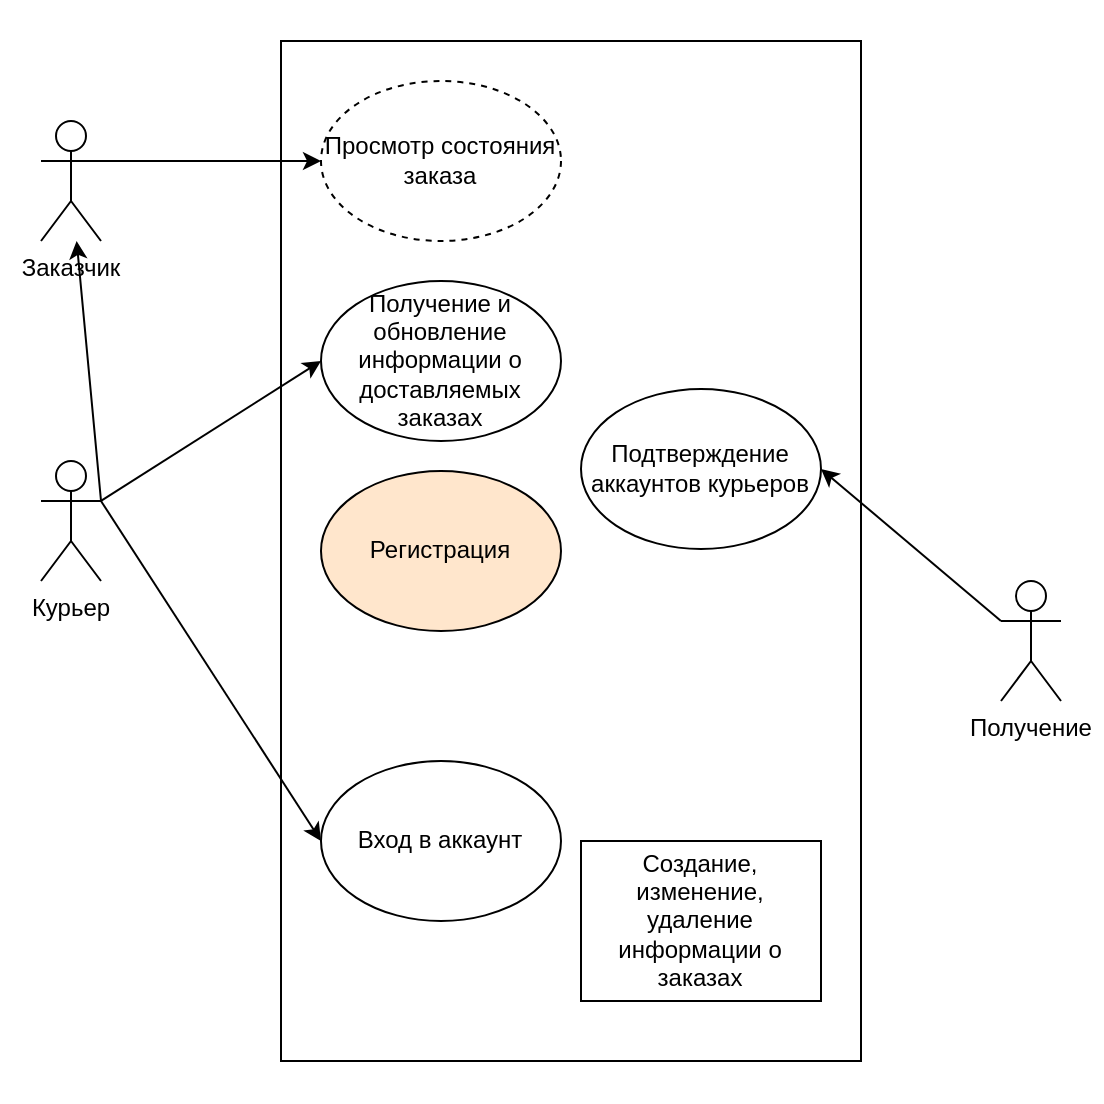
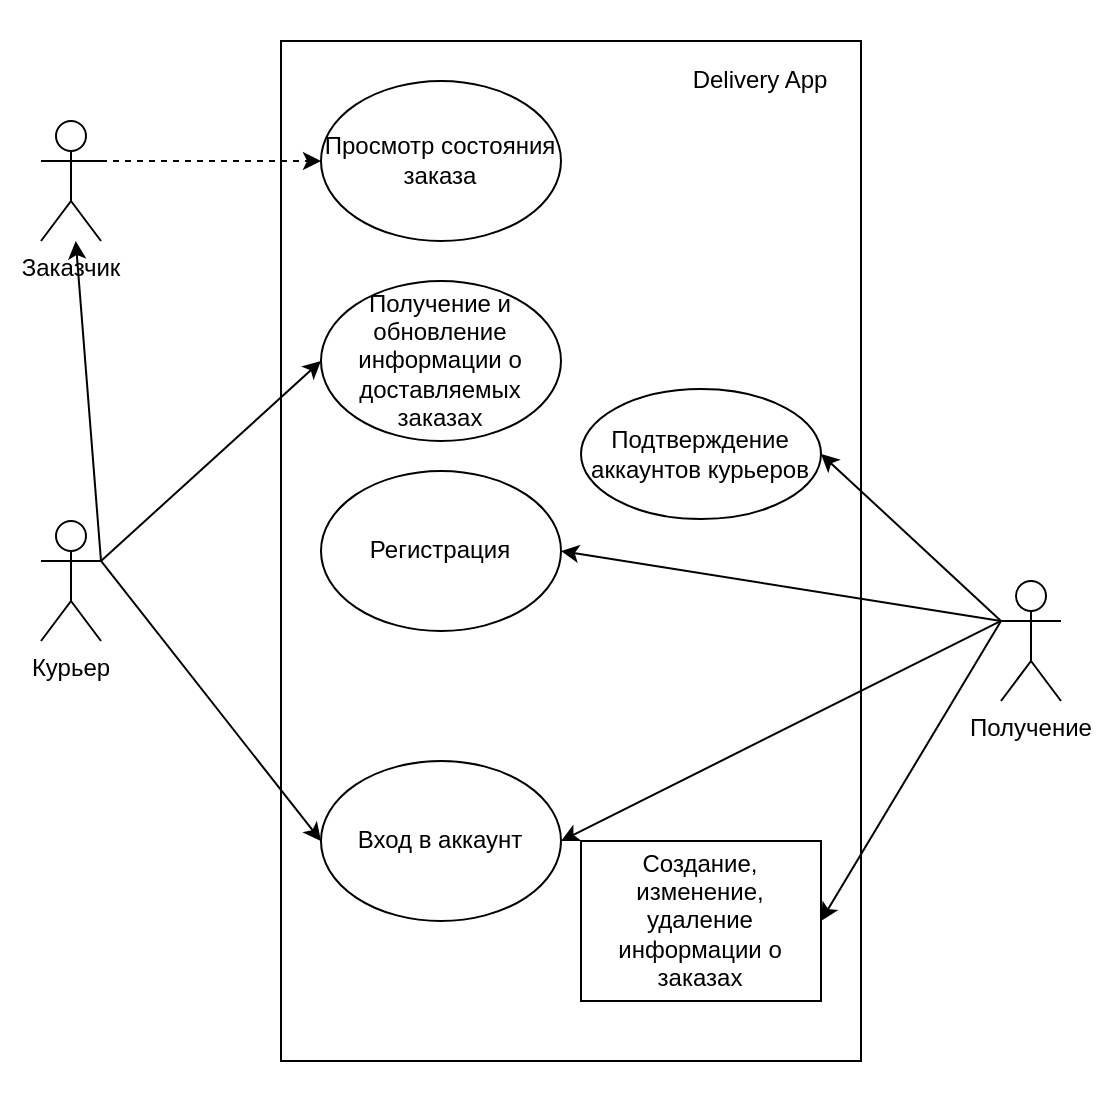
none -> (761, 81)
(205, 161) -> (205, 161)
(441, 161) -> (441, 161)
(701, 469) -> (701, 454)
(71, 521) -> (71, 581)
(441, 551) -> (441, 551)
none -> (783, 586)
none -> (784, 730)
none -> (914, 767)
